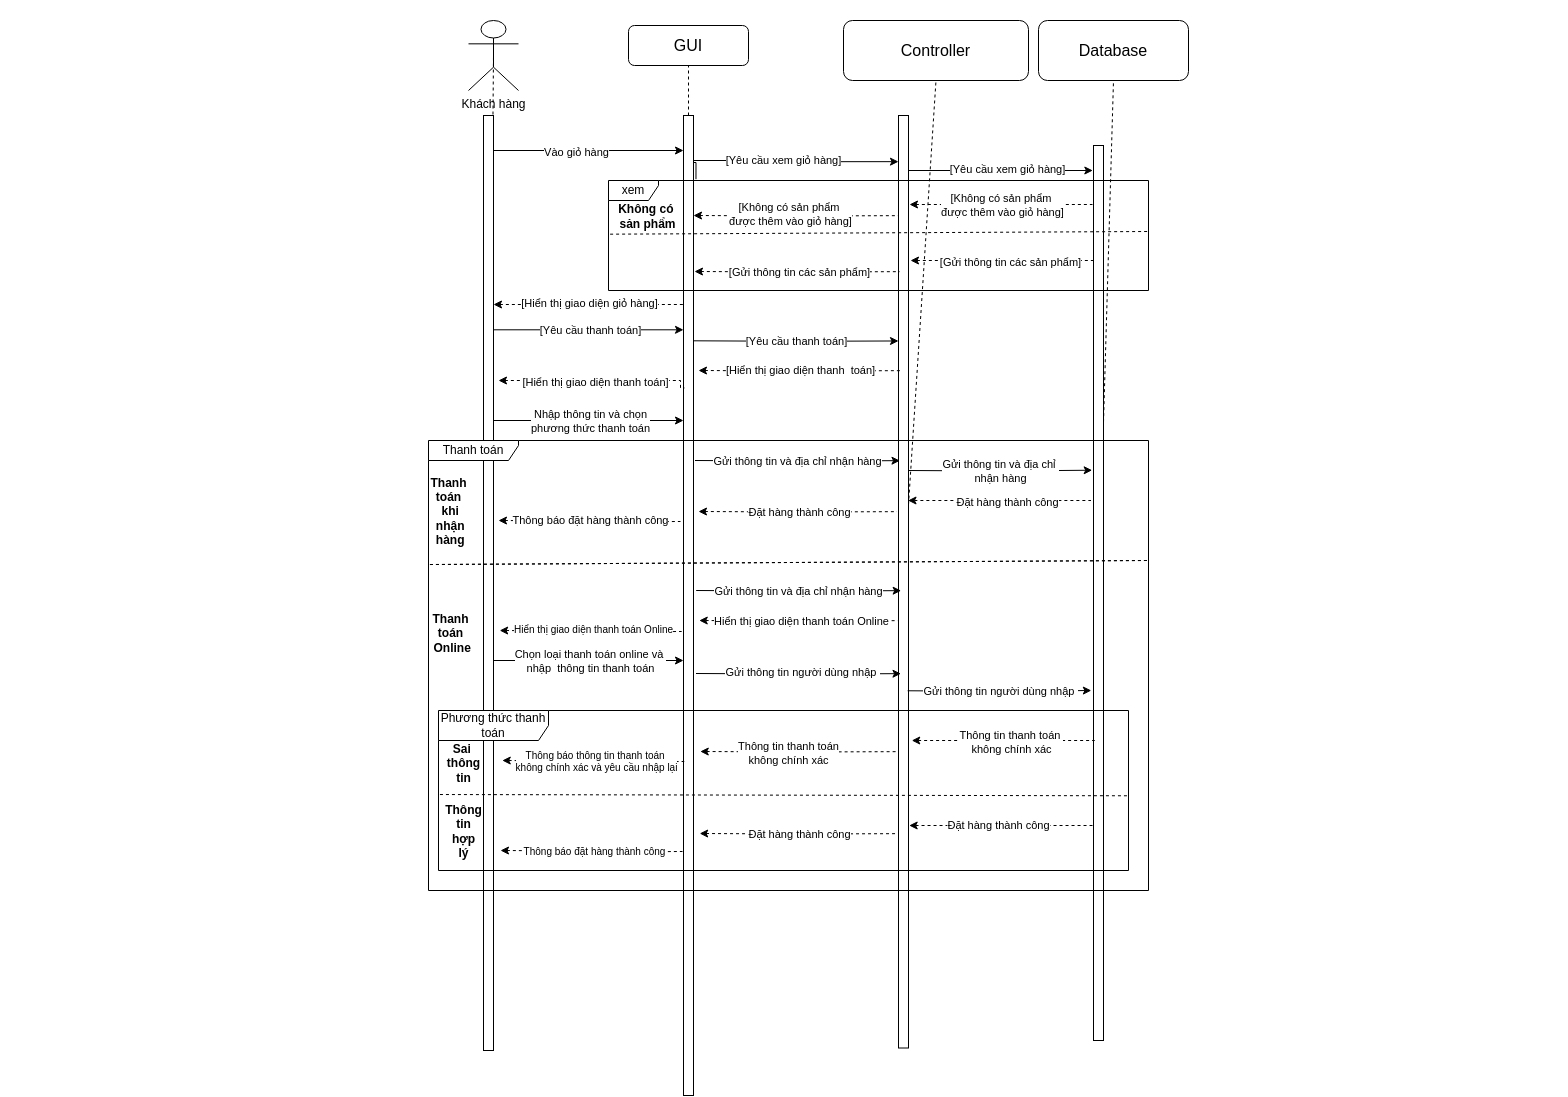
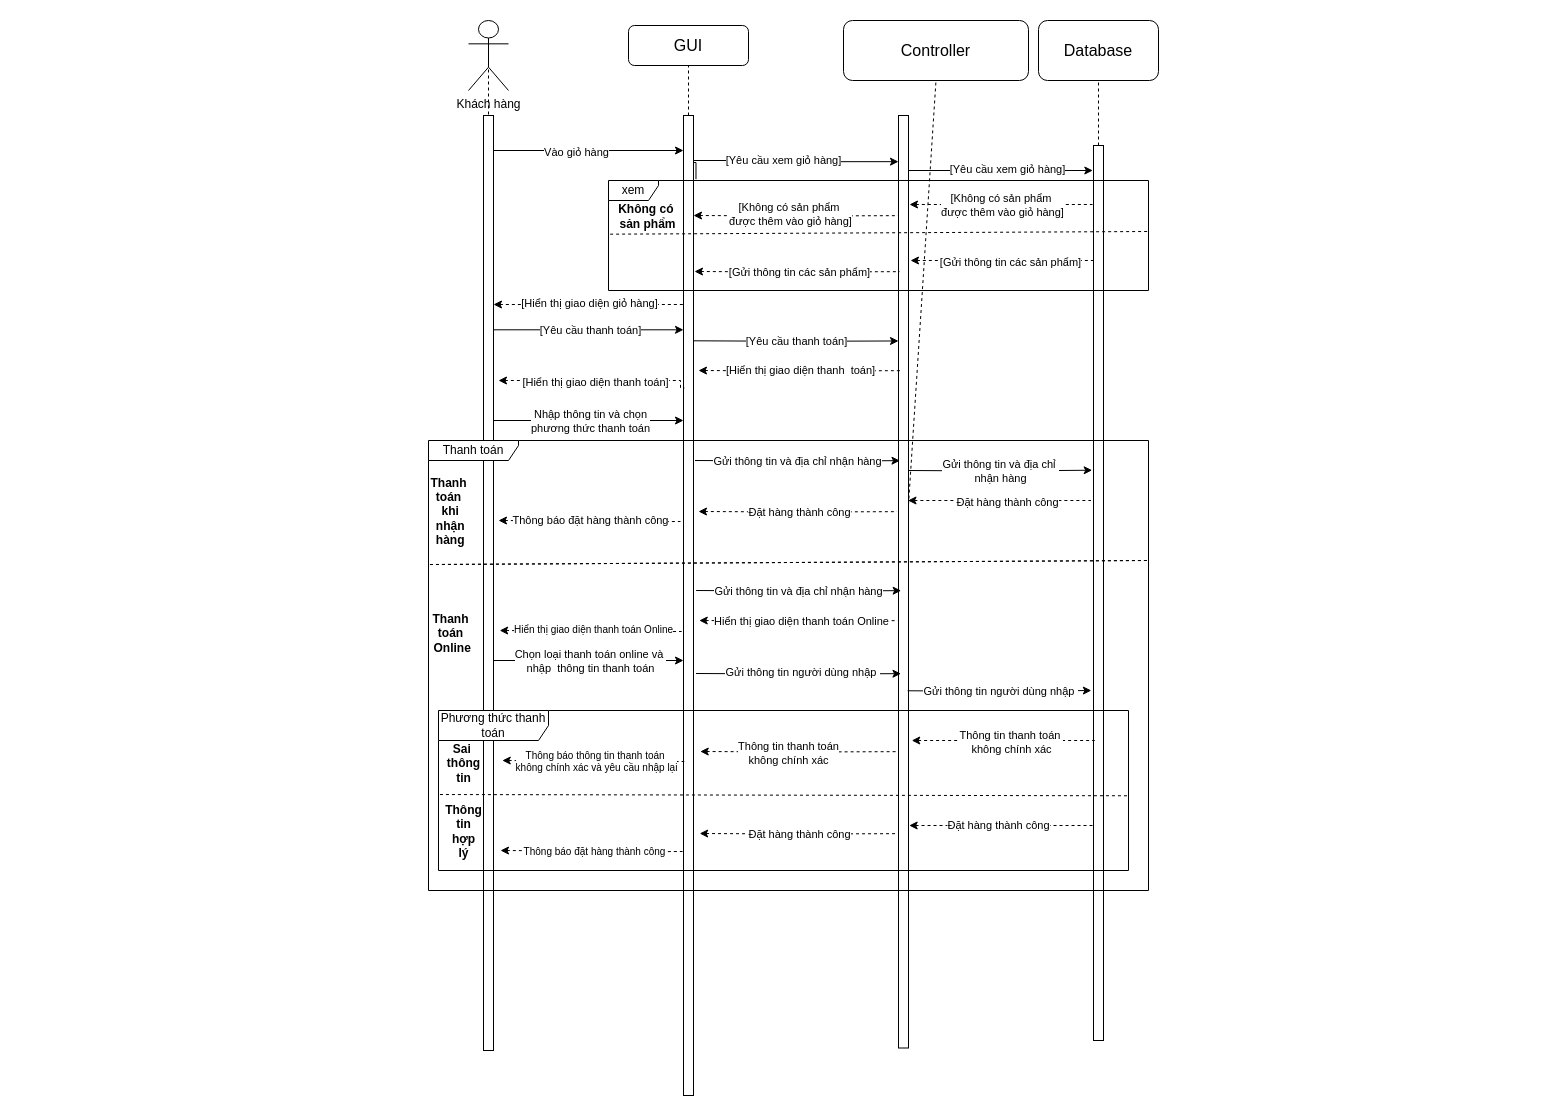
(1114, 51) -> (1099, 51)
(494, 56) -> (489, 56)
